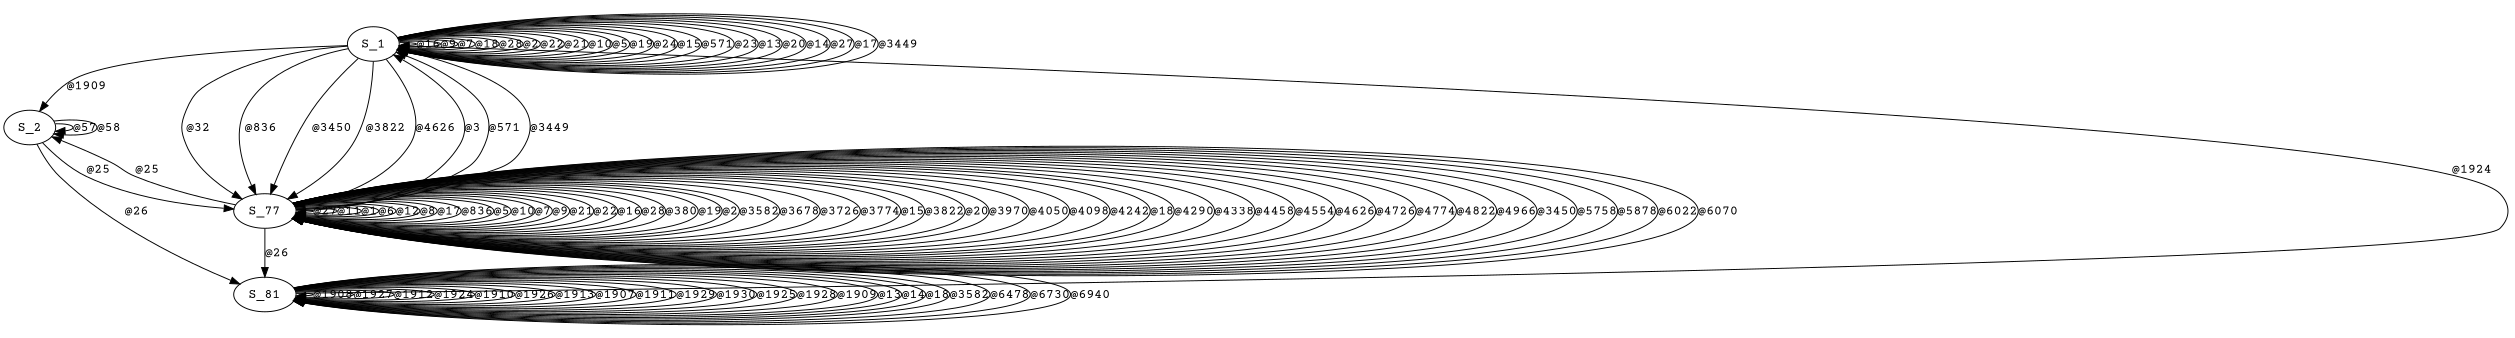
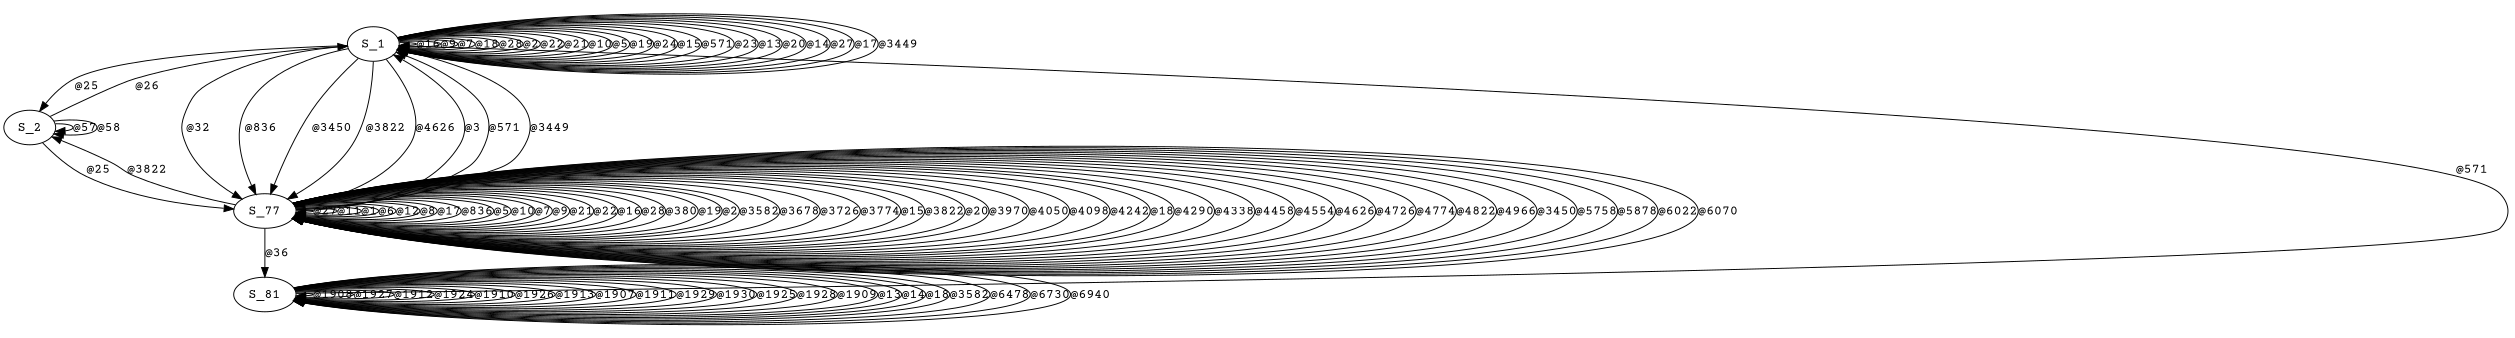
(87, 86) -> (87, 86)
(147, 169) -> (147, 169)
(2472, 169) -> (2472, 169)
(124, 226) -> (190, 65)
(277, 253) -> (277, 253)
